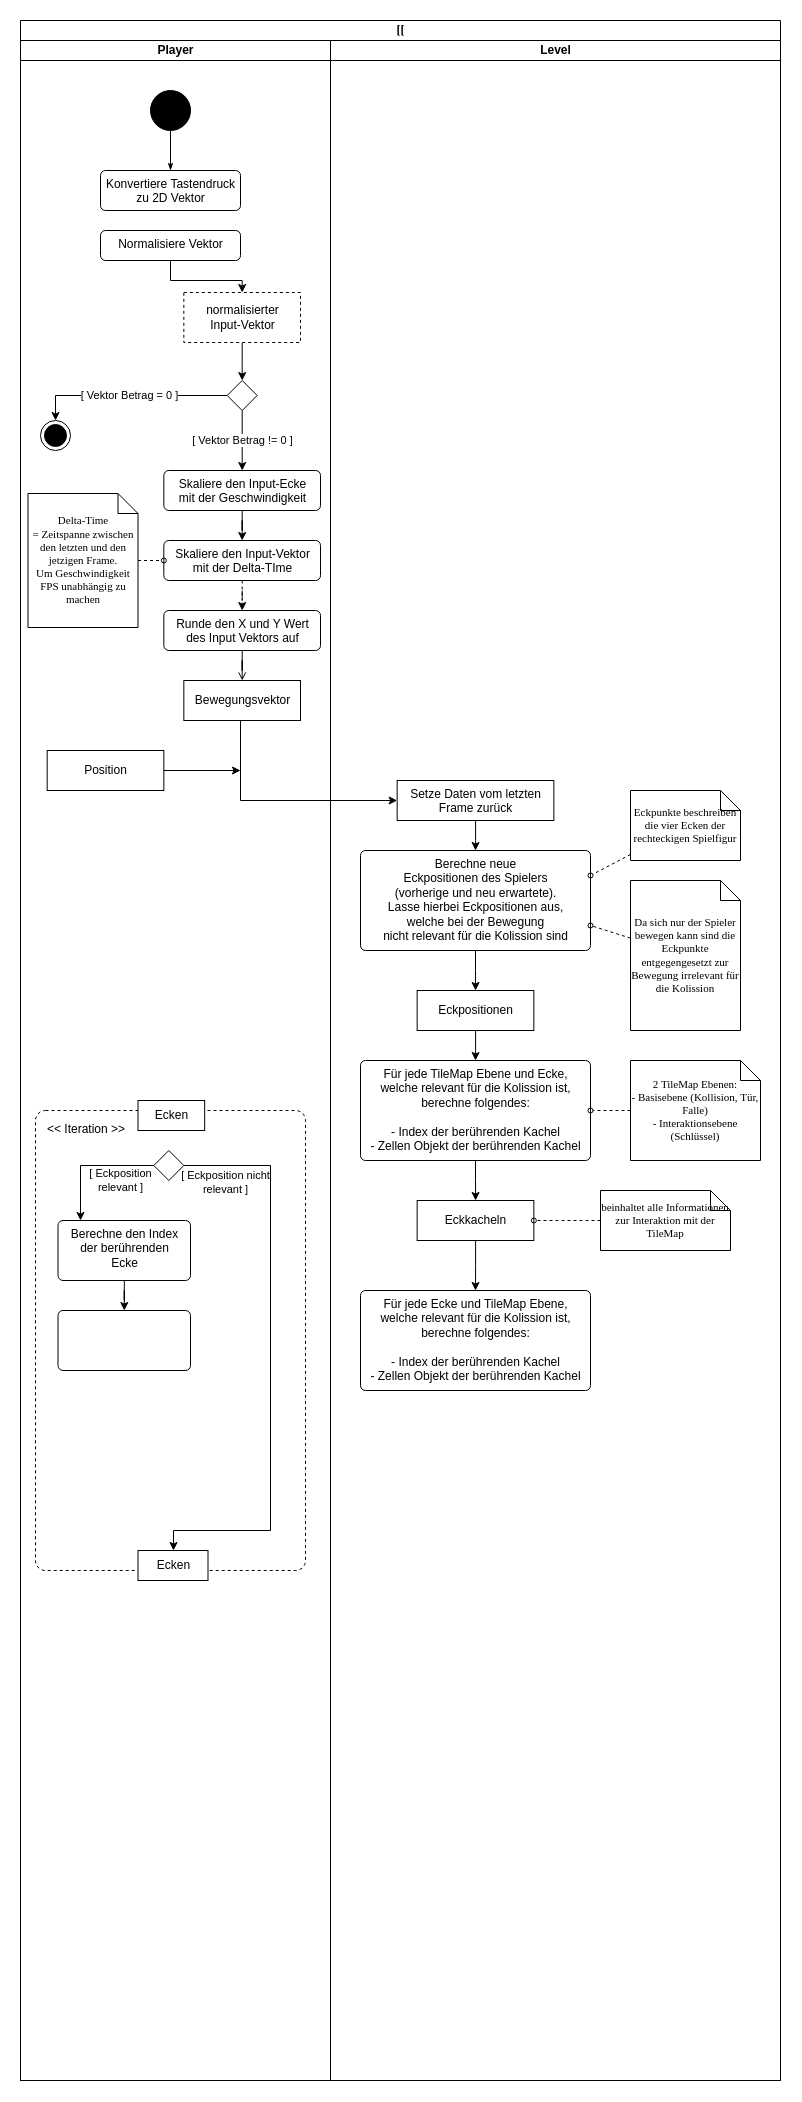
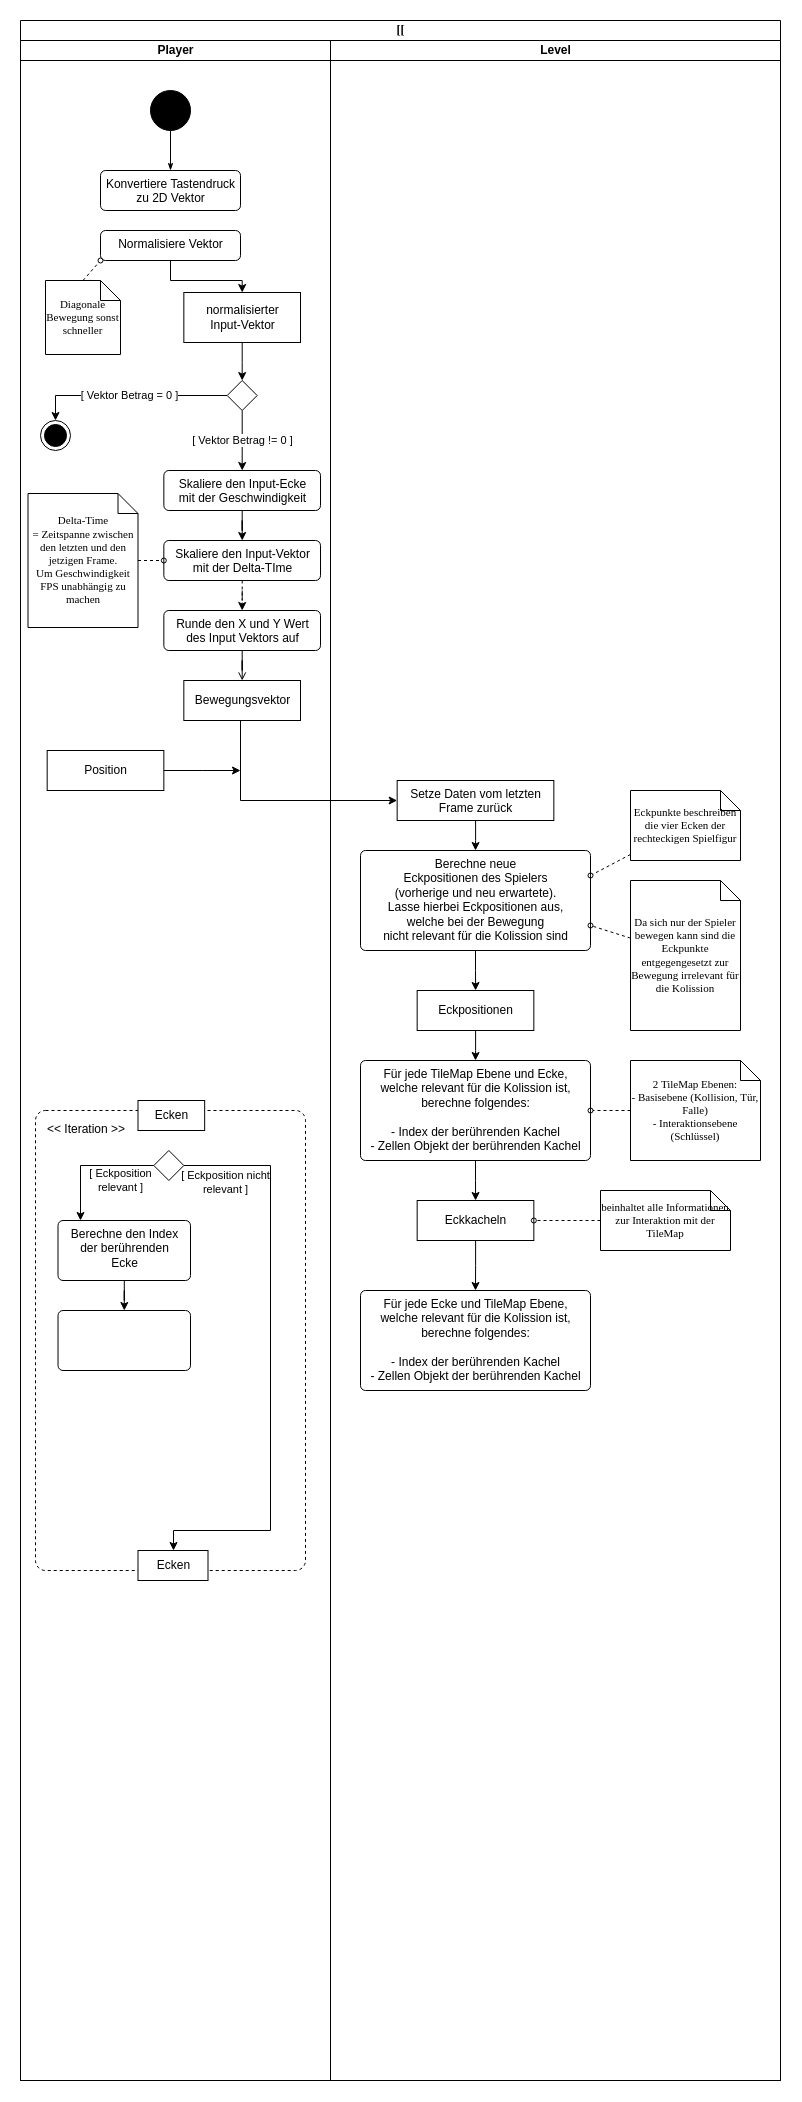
none -> (91, 271)
none -> (83, 318)
(242, 318) -> (242, 318)
